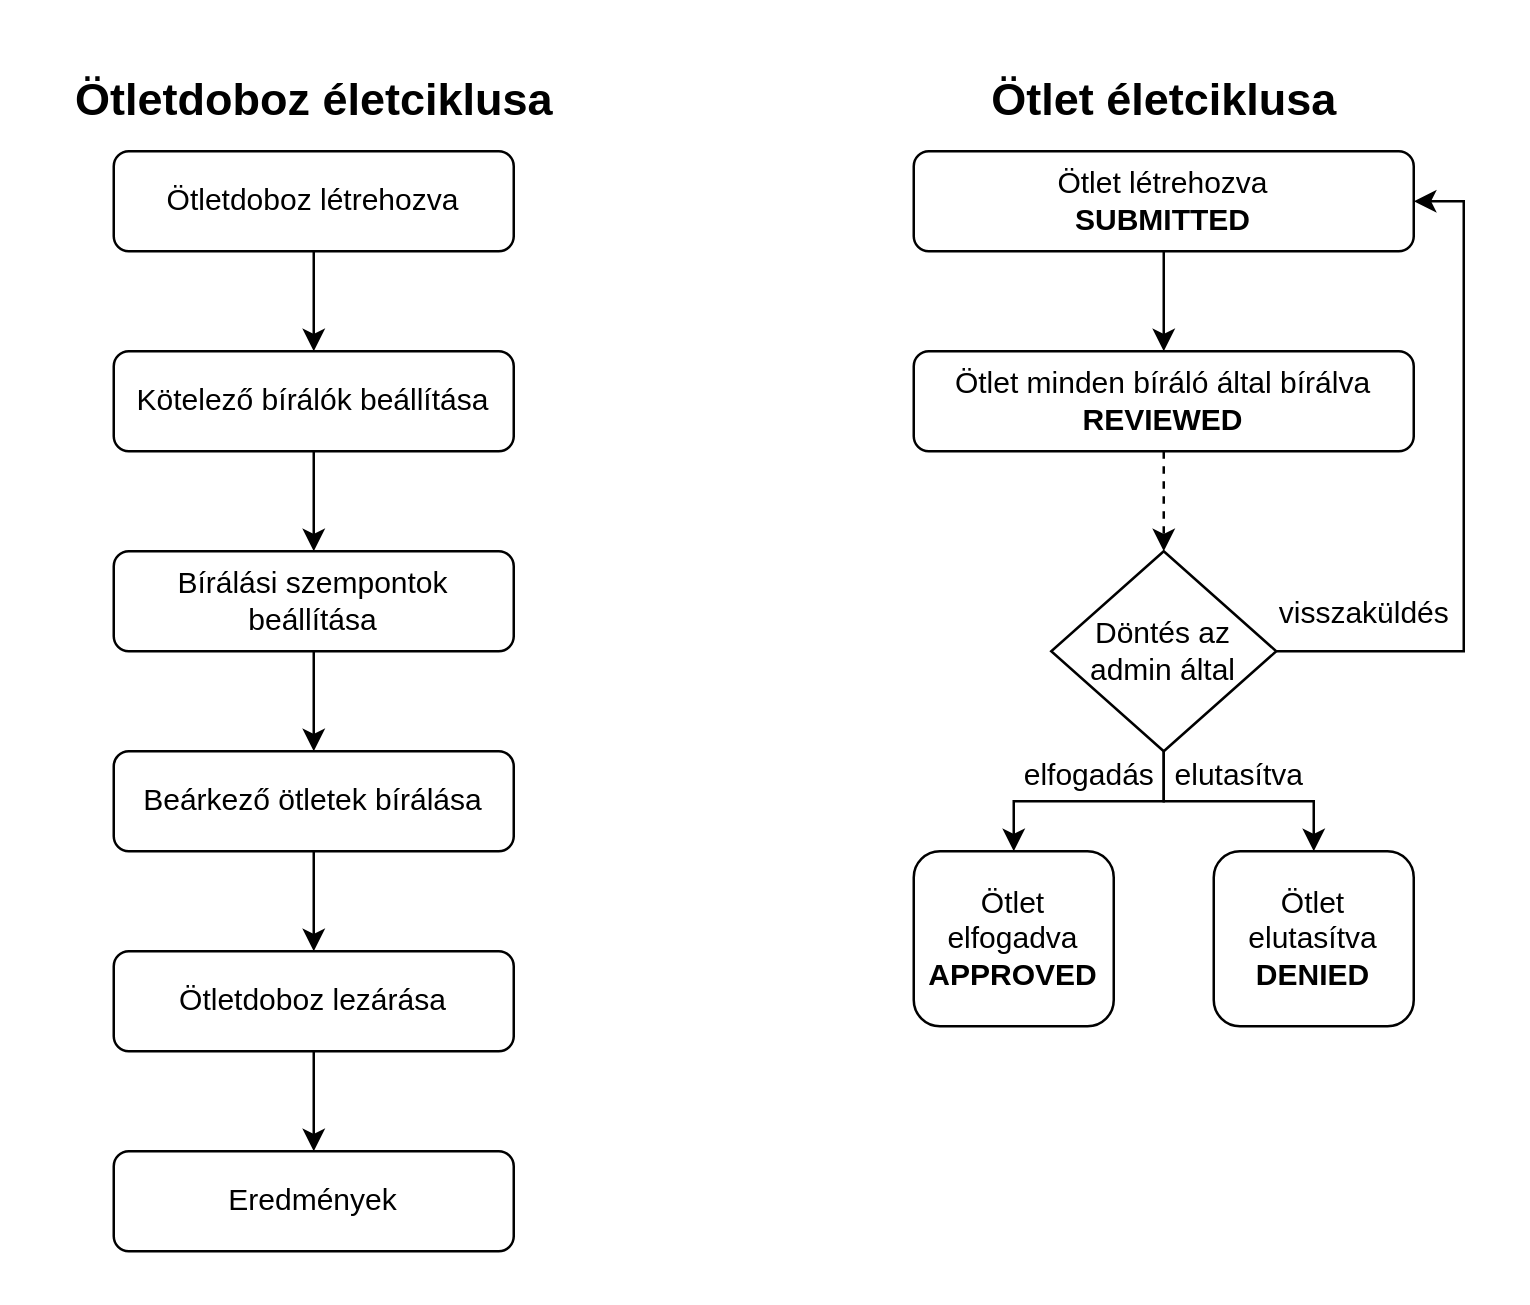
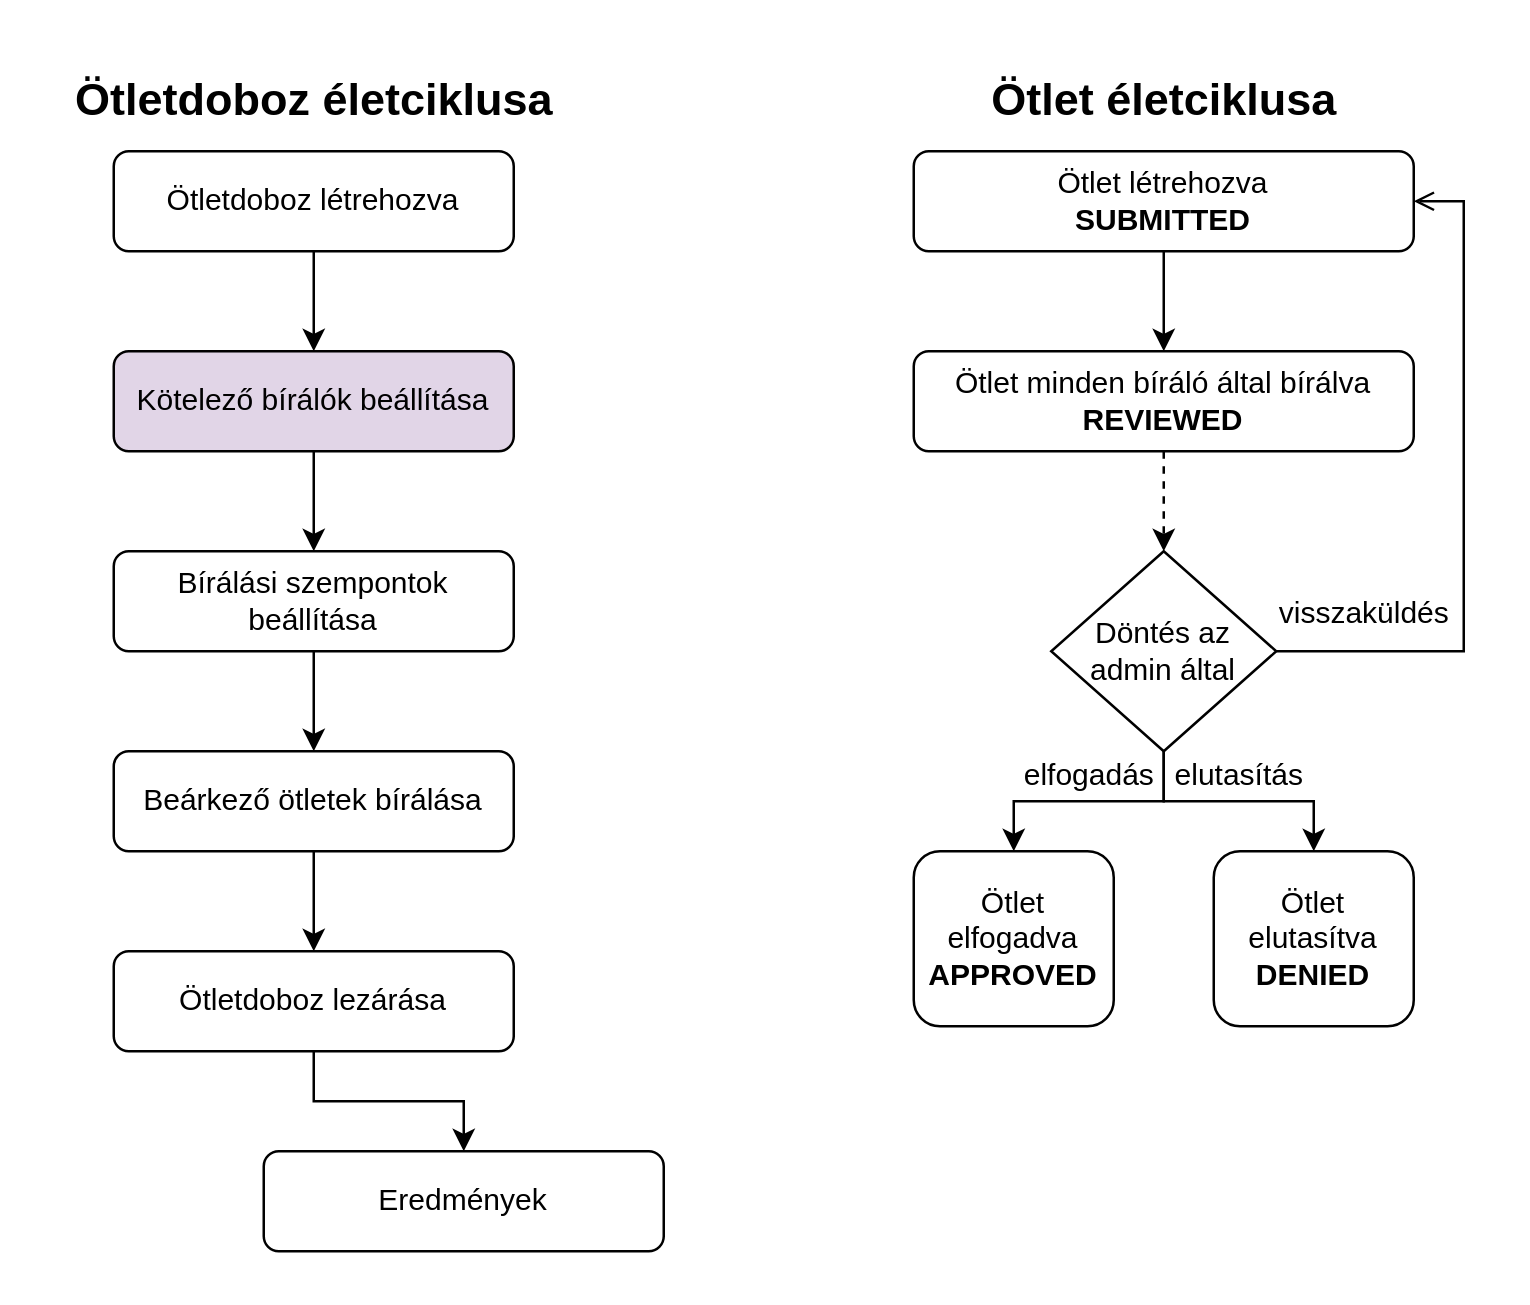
(1432, 201) -> (1427, 201)
(314, 401) -> (314, 401)
(1240, 776) -> (1240, 776)
(314, 1201) -> (464, 1201)
